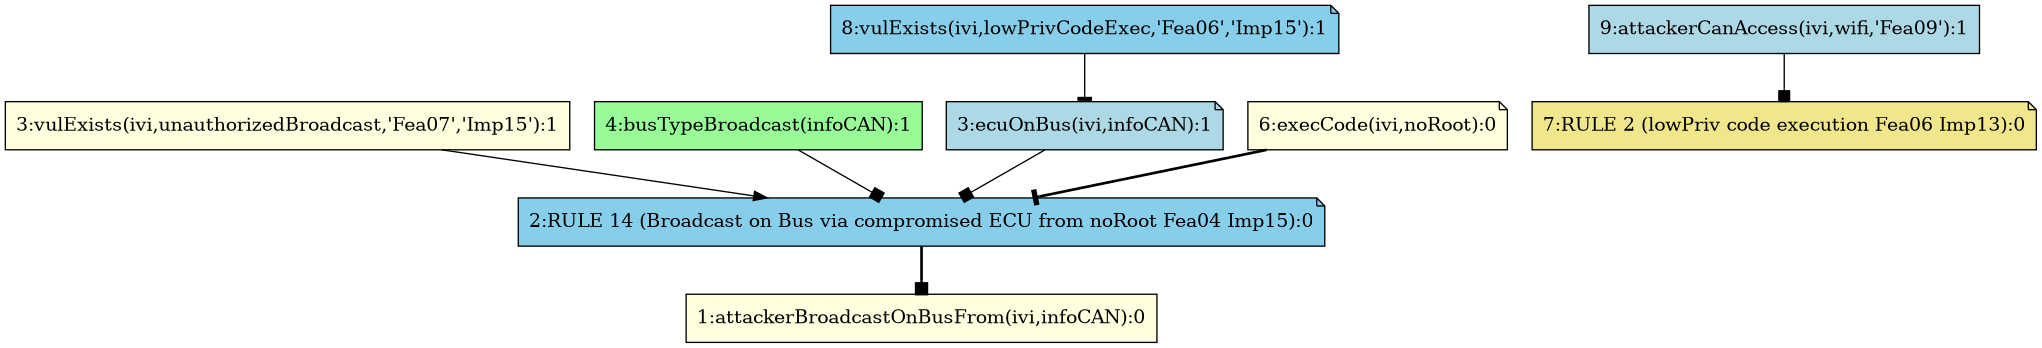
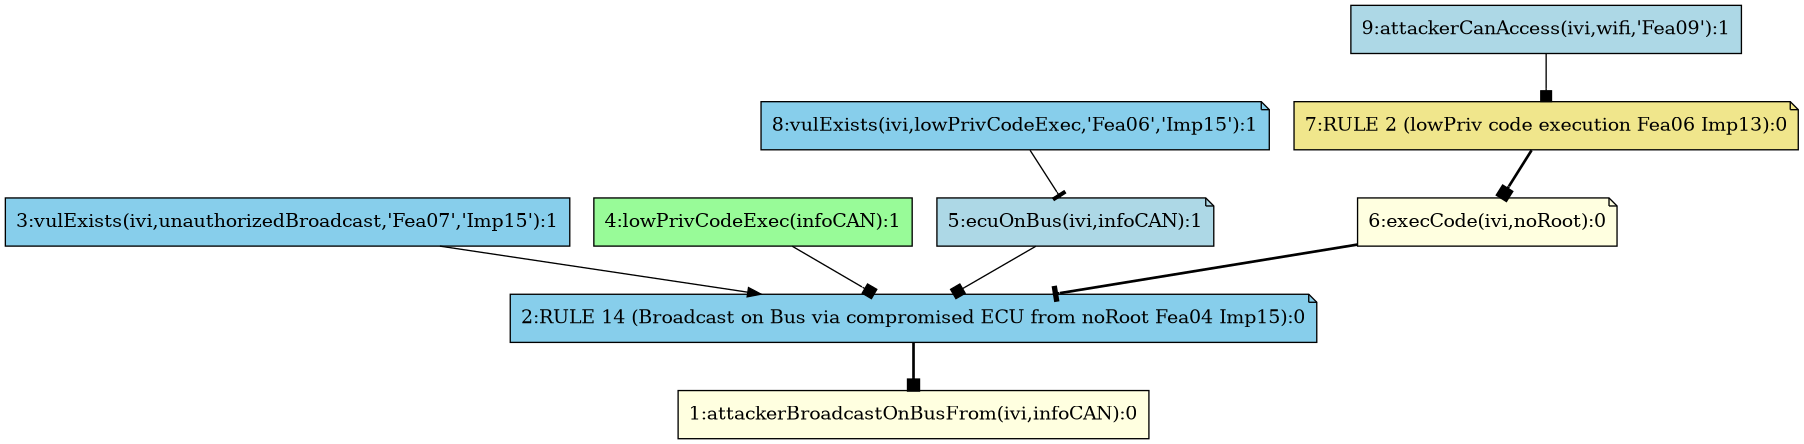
(288, 126) -> (288, 222)
(758, 126) -> (753, 222)
(1085, 126) -> (1075, 222)
none -> (1520, 168)
